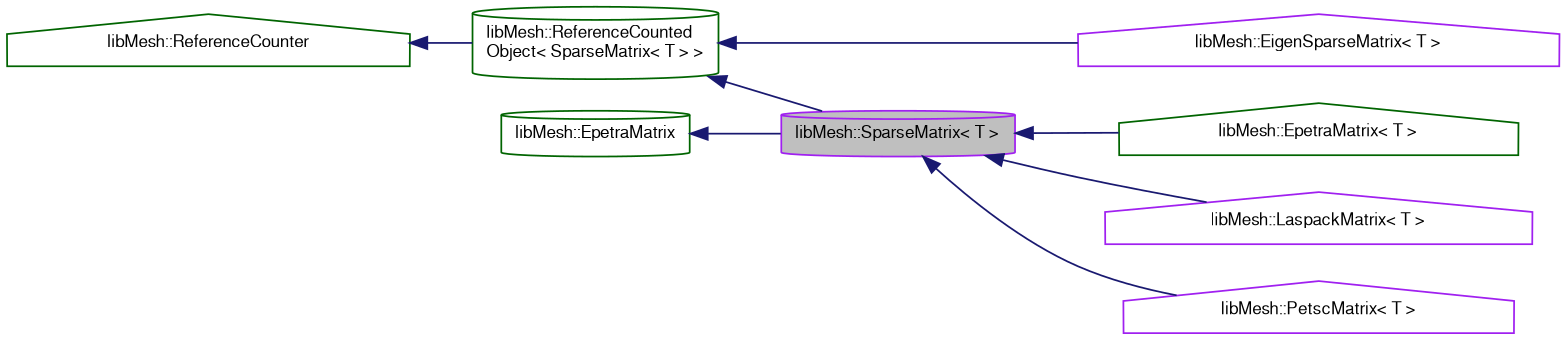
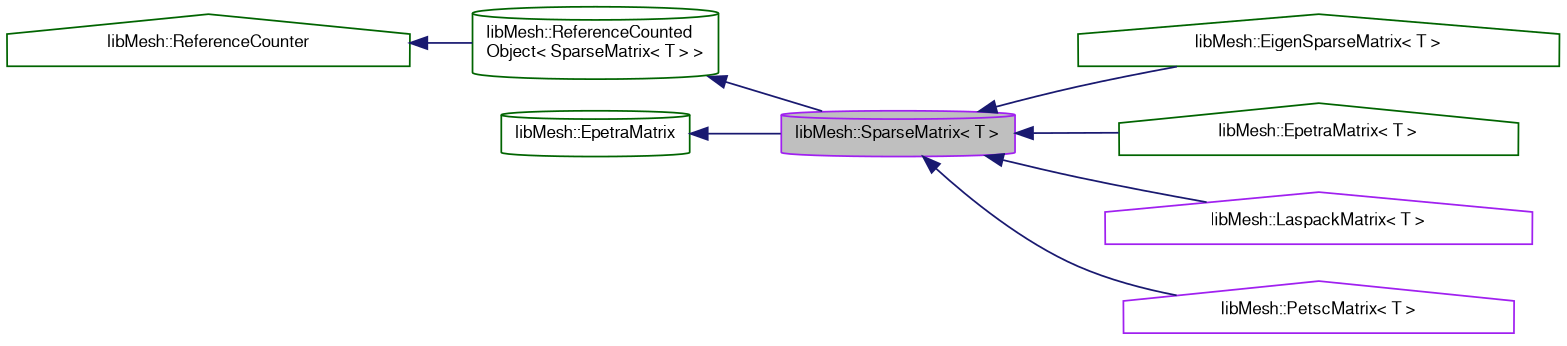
(907, 43) -> (1086, 85)
(1319, 43) -> (1319, 43)
